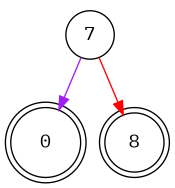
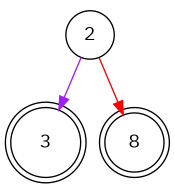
(90, 35) -> (90, 35)
(46, 143) -> (46, 143)
